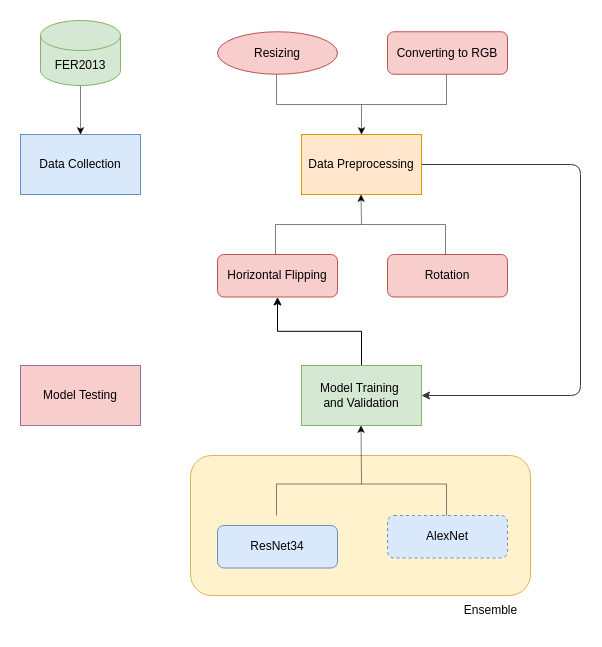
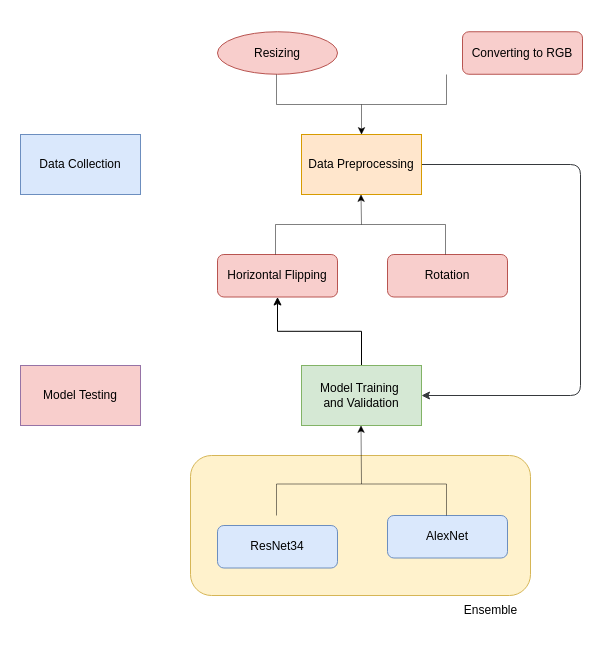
(81, 53) -> none
(448, 53) -> (523, 53)
(81, 127) -> none
(448, 537) -> (448, 537)
